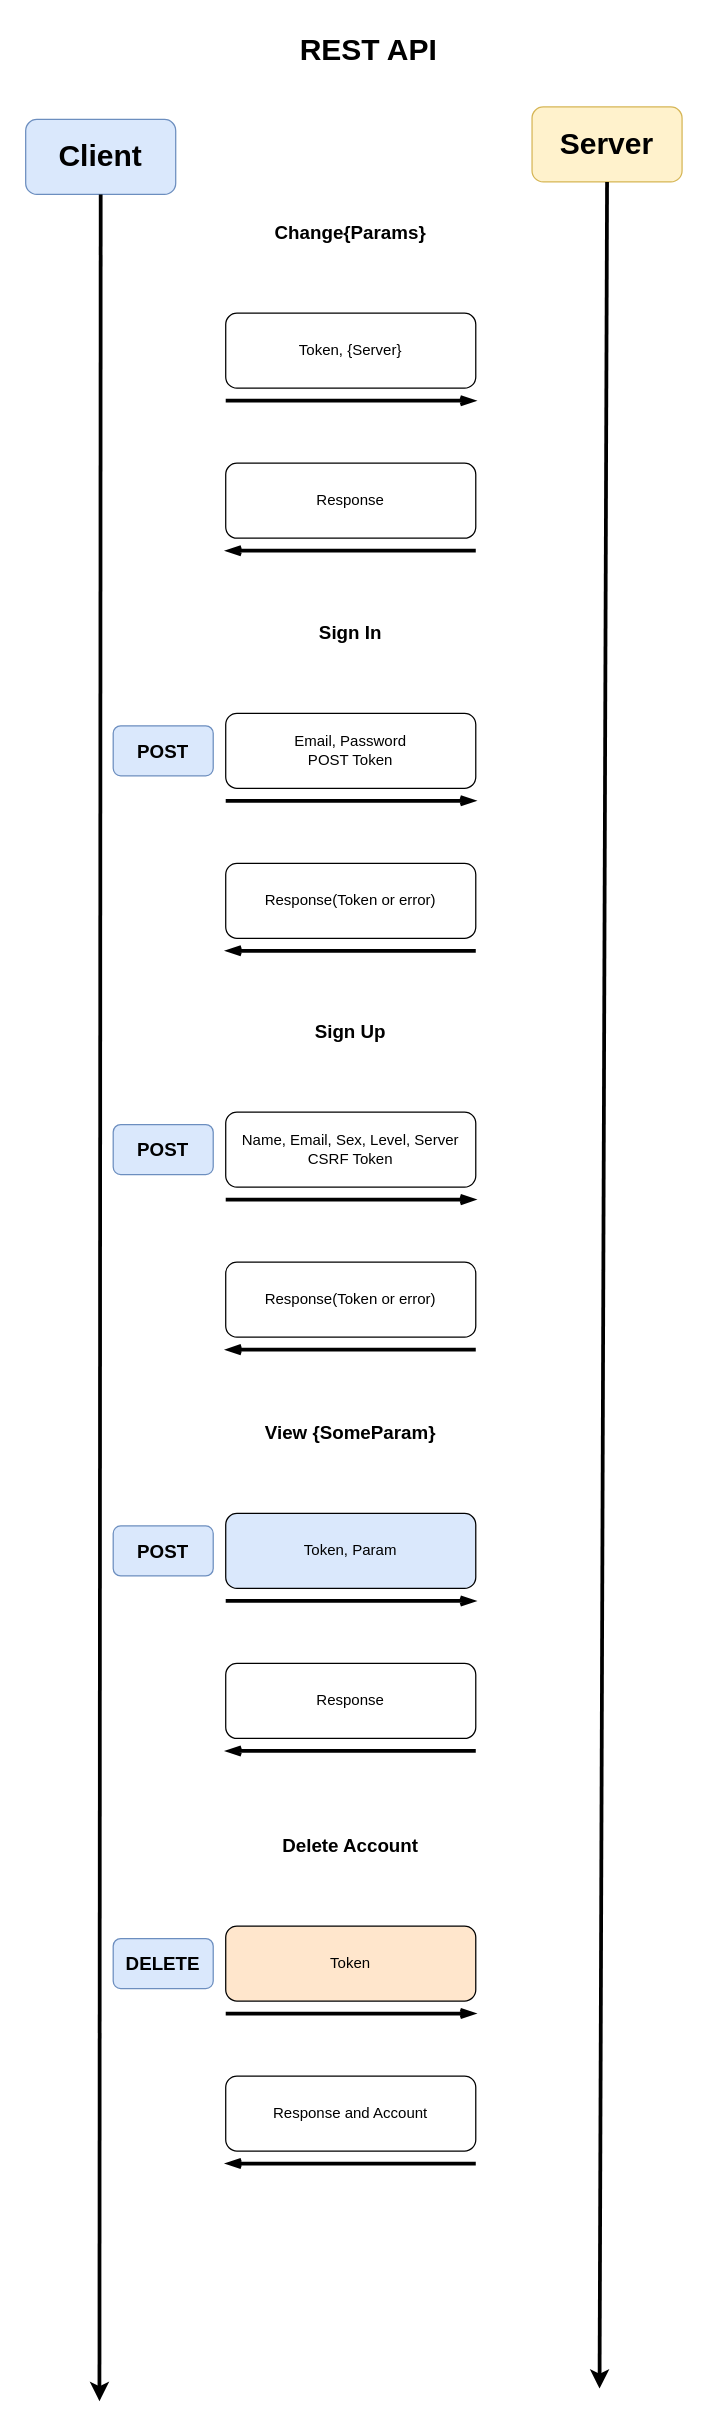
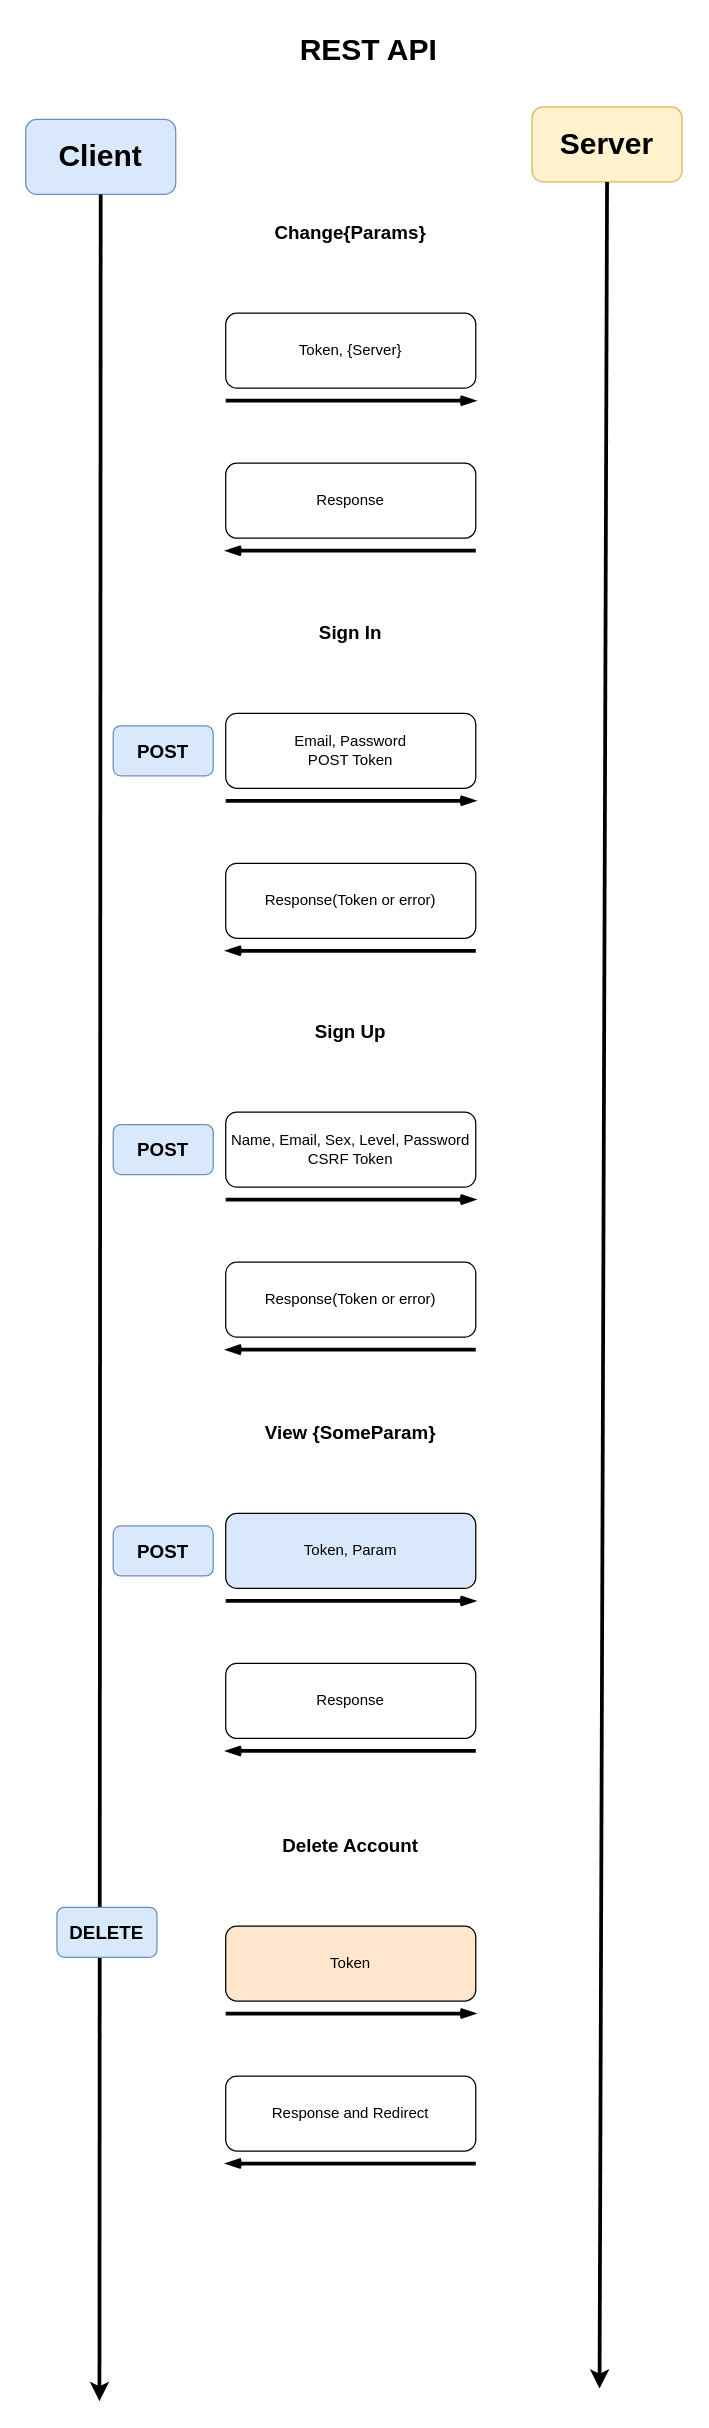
(351, 1149) -> (351, 1149)
(163, 1963) -> (107, 1932)
(351, 2113) -> (351, 2113)
